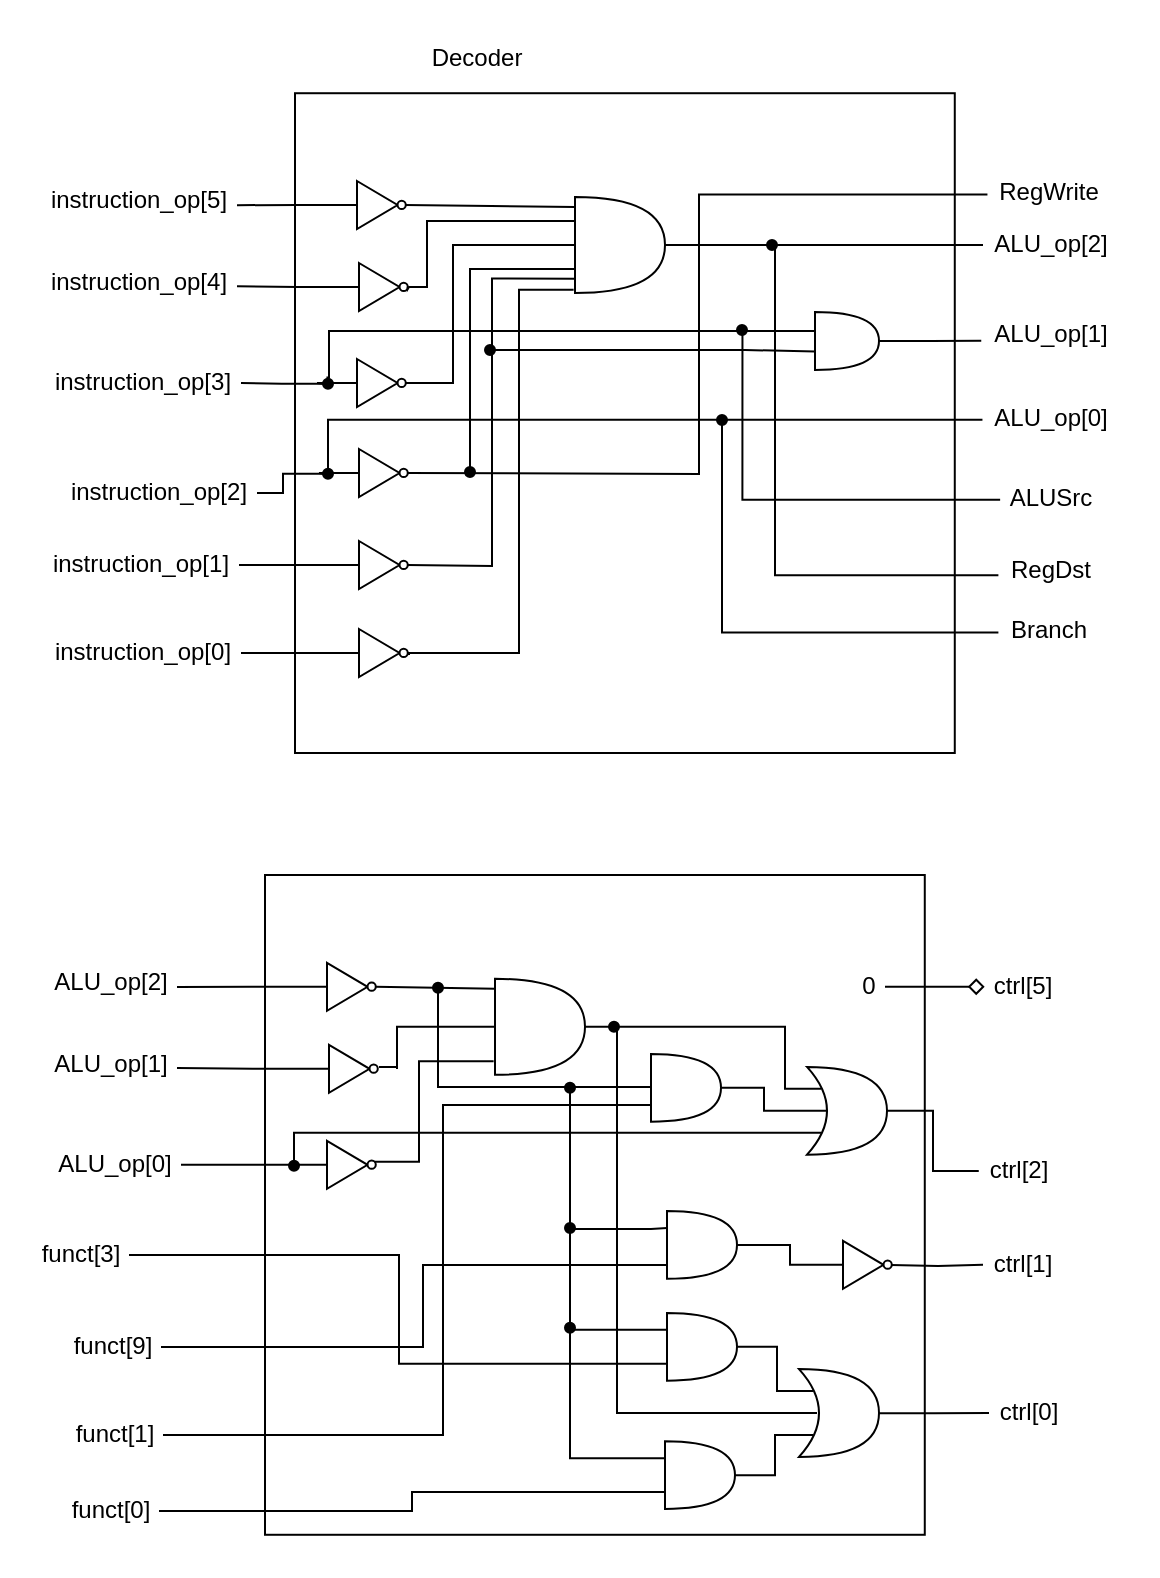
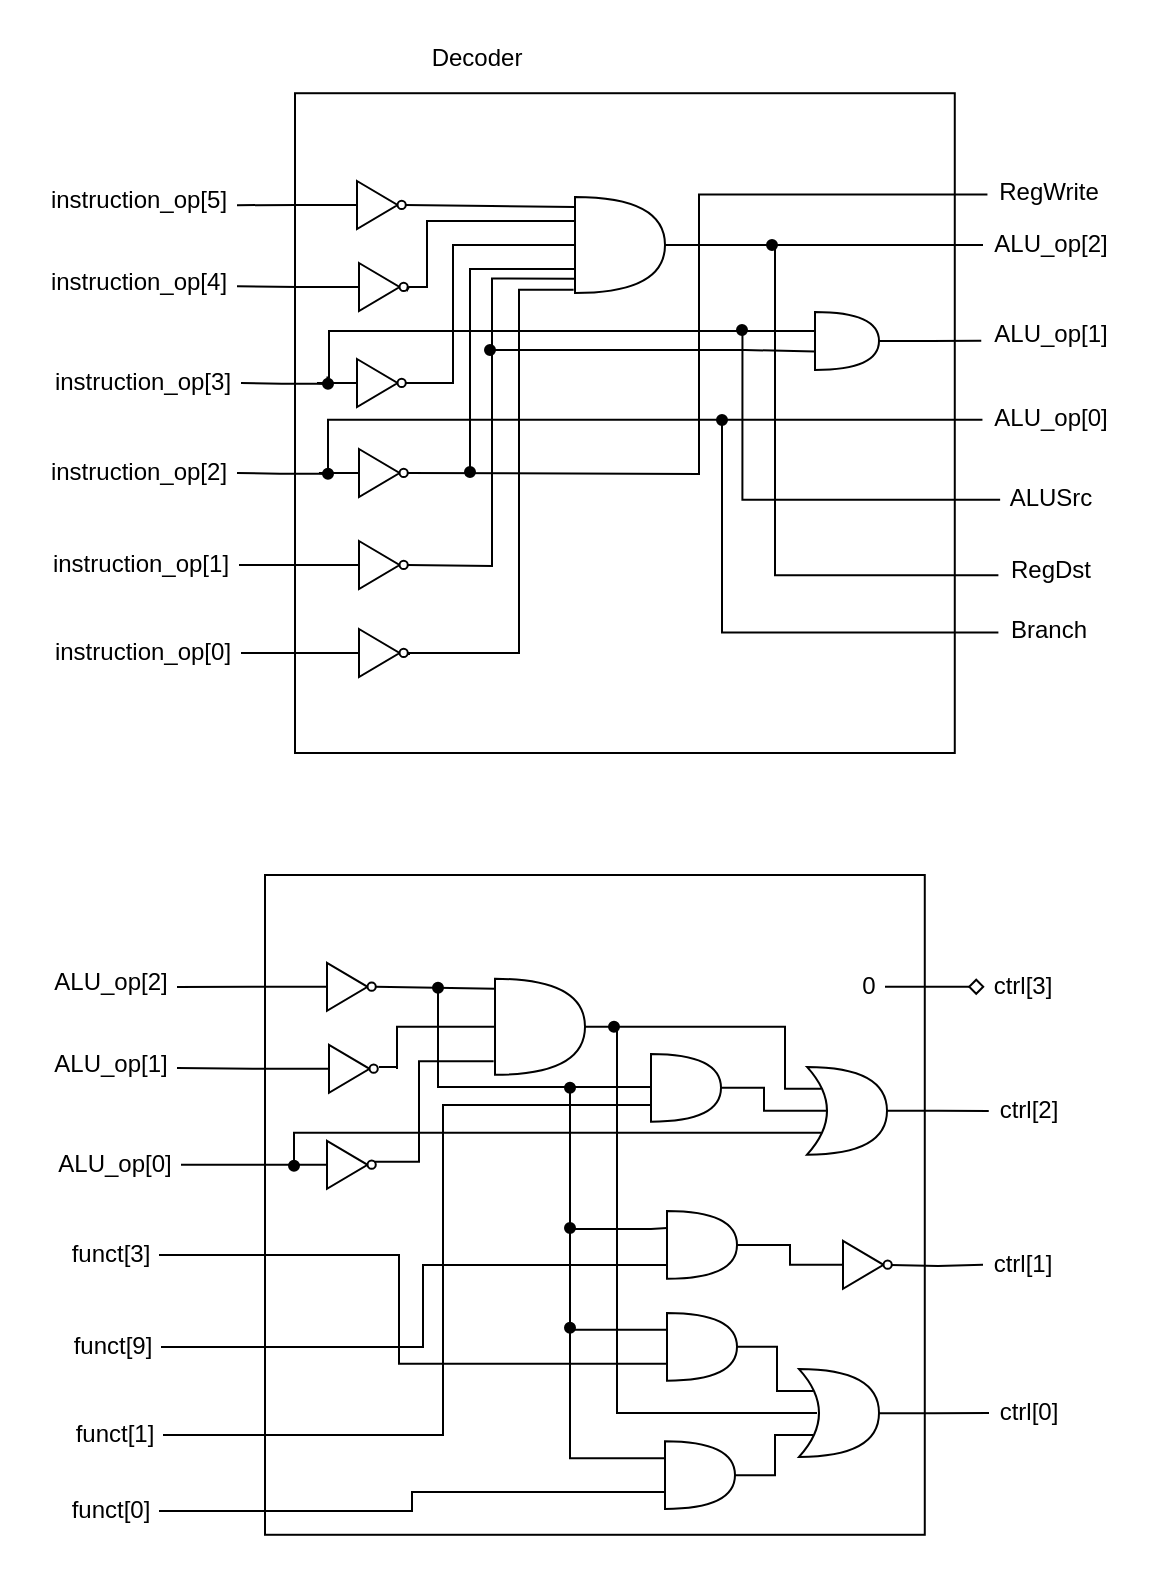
(159, 493) -> (139, 473)
(1024, 987) -> (1024, 987)
(1018, 1171) -> (1028, 1111)
(80, 1255) -> (110, 1255)
